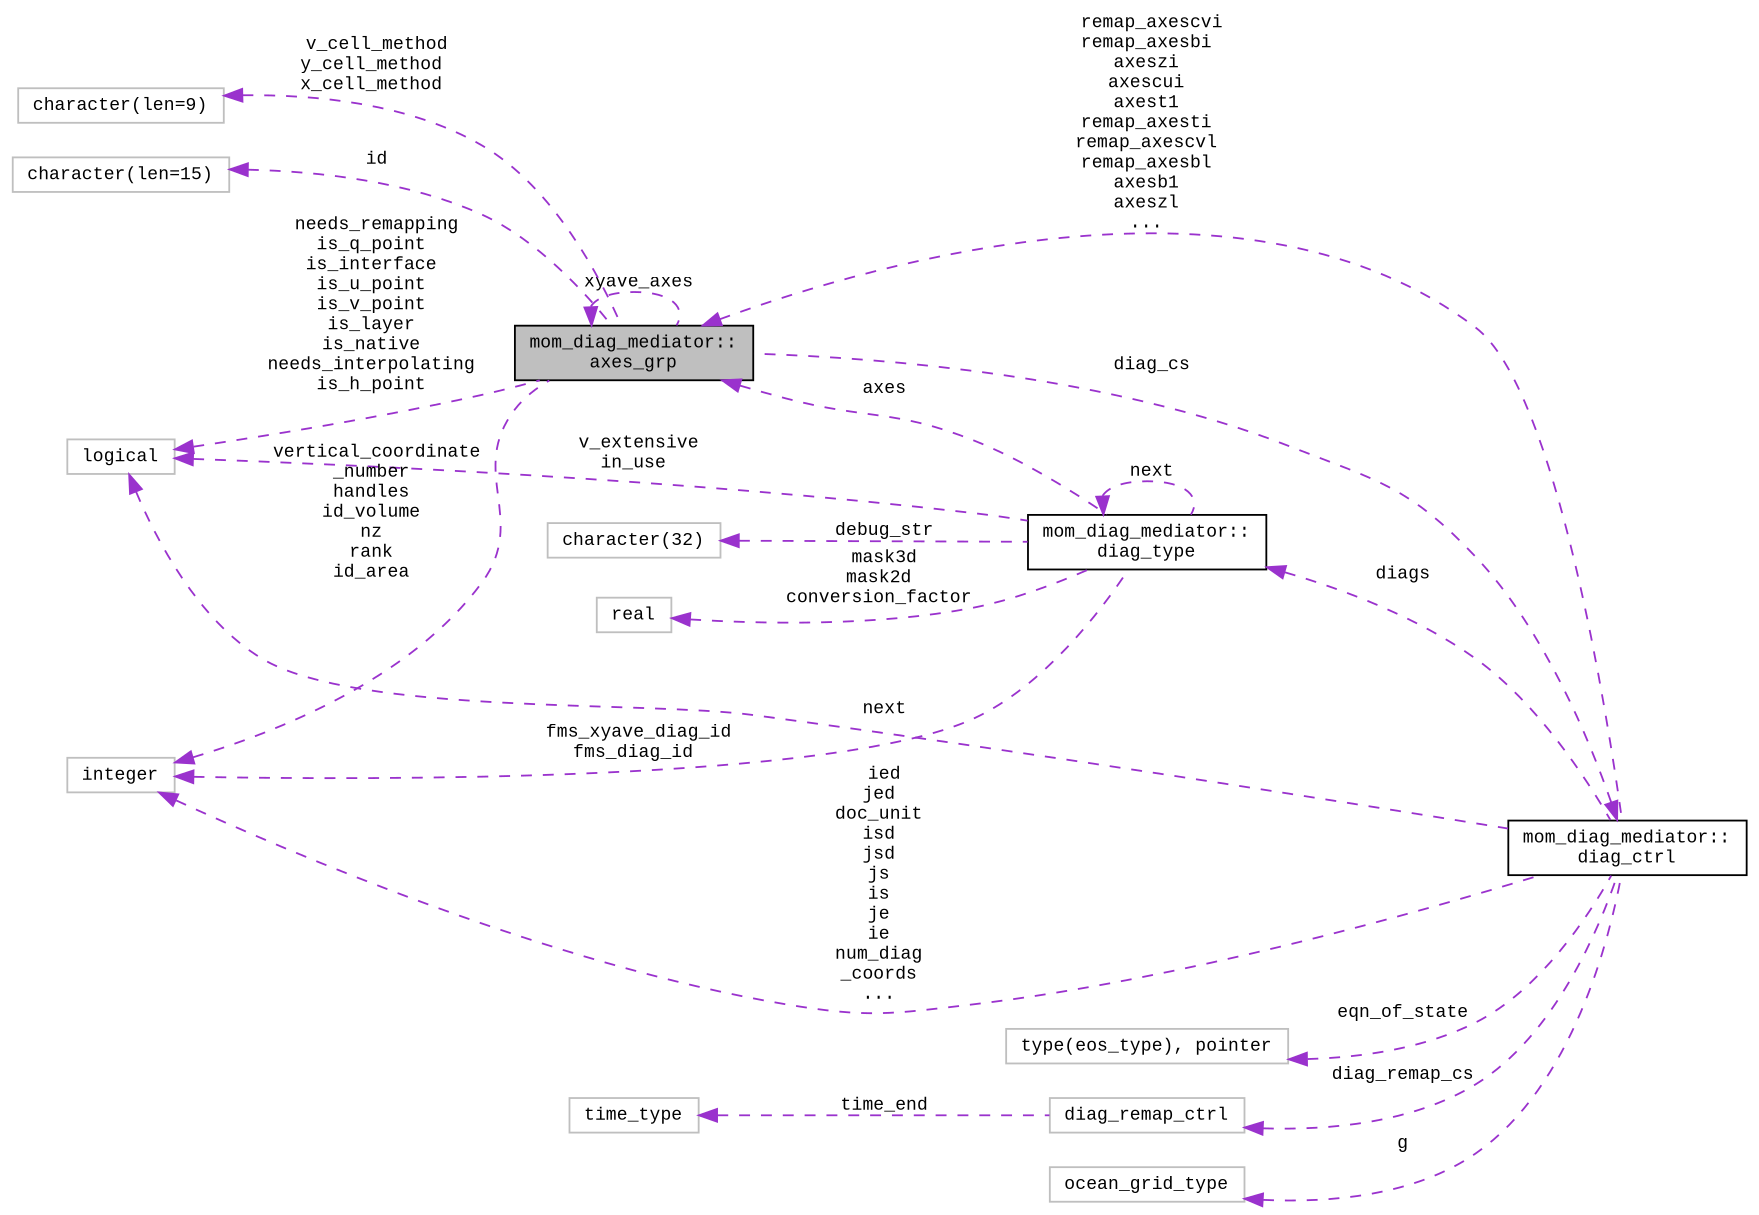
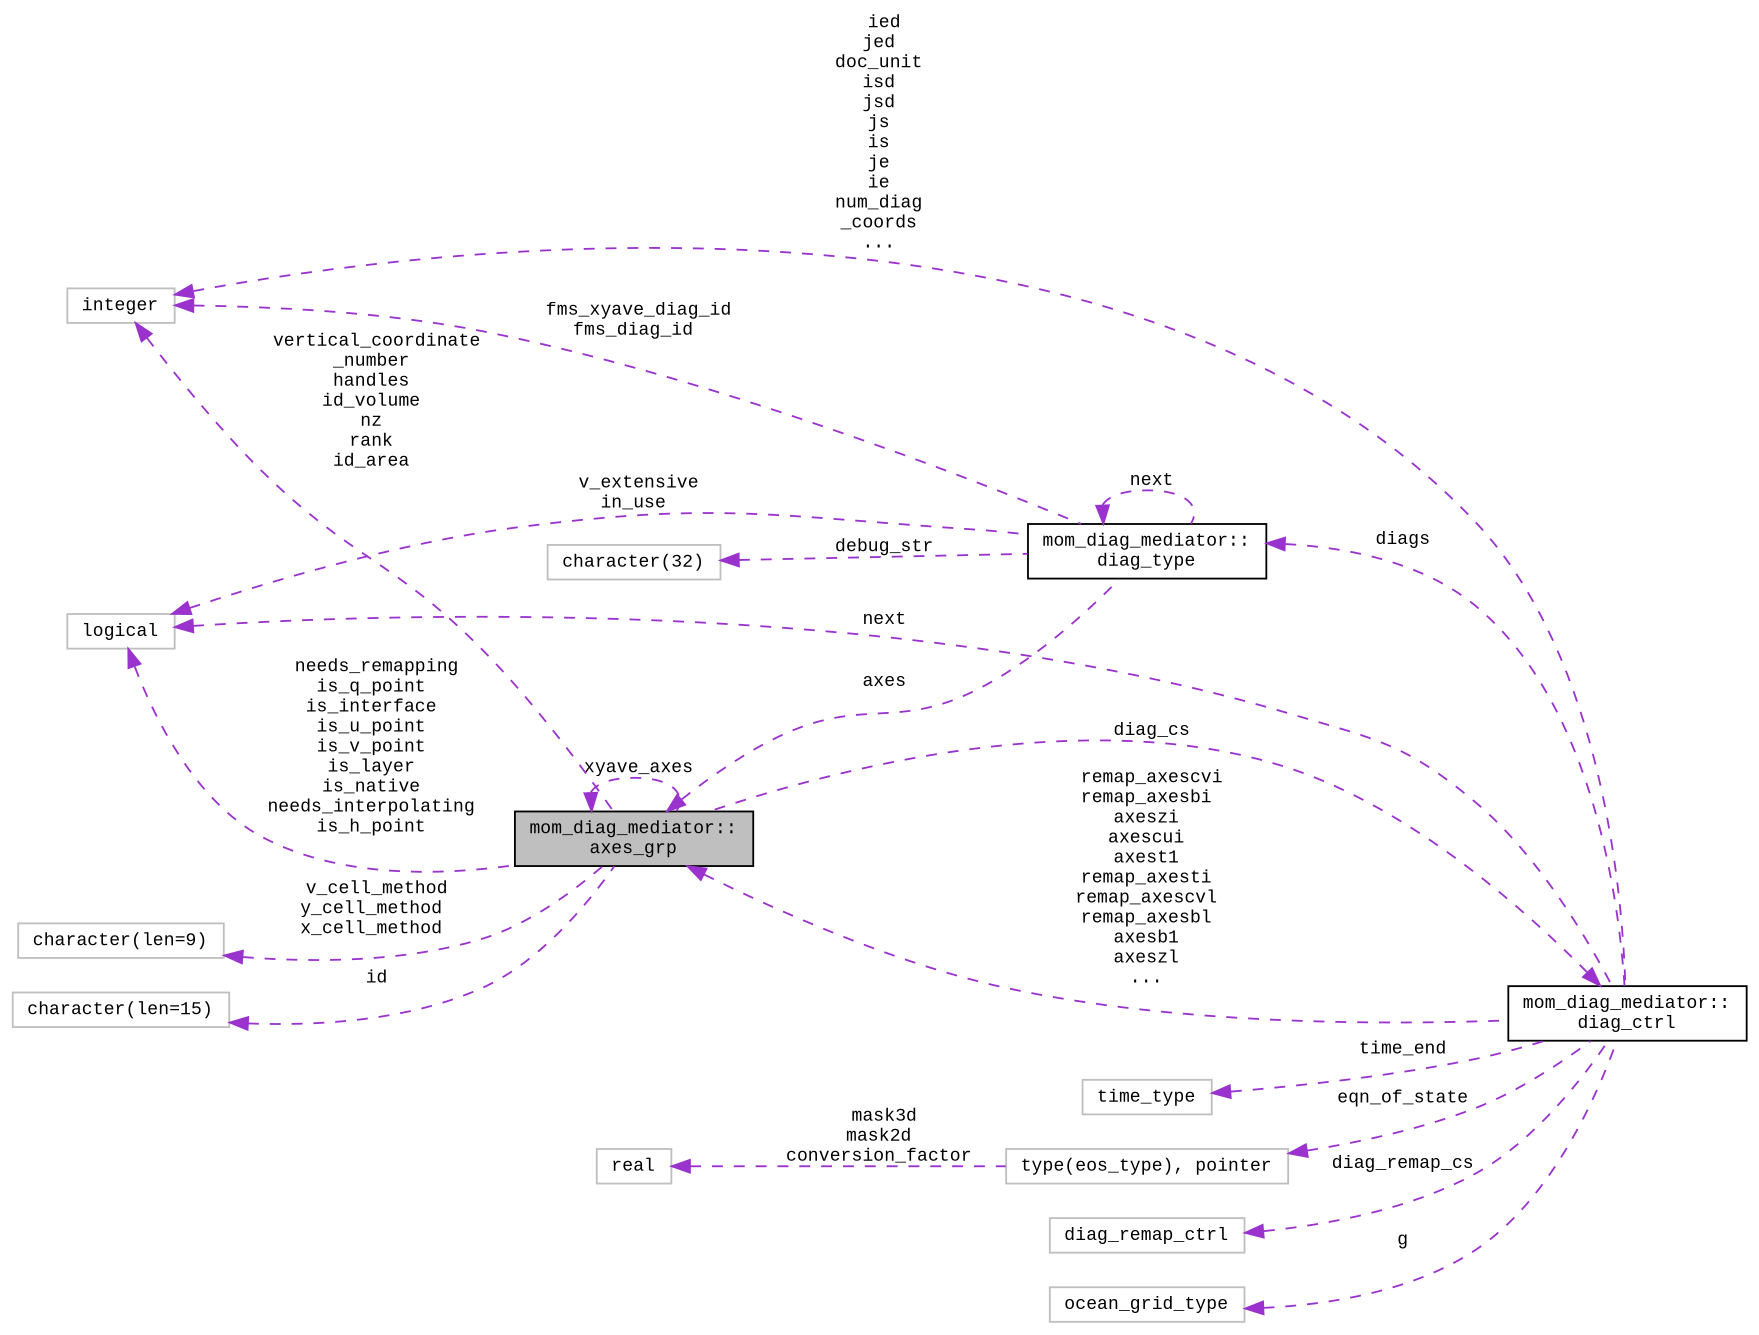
(892, 619) -> (848, 1166)
(883, 1115) -> (1389, 1074)
